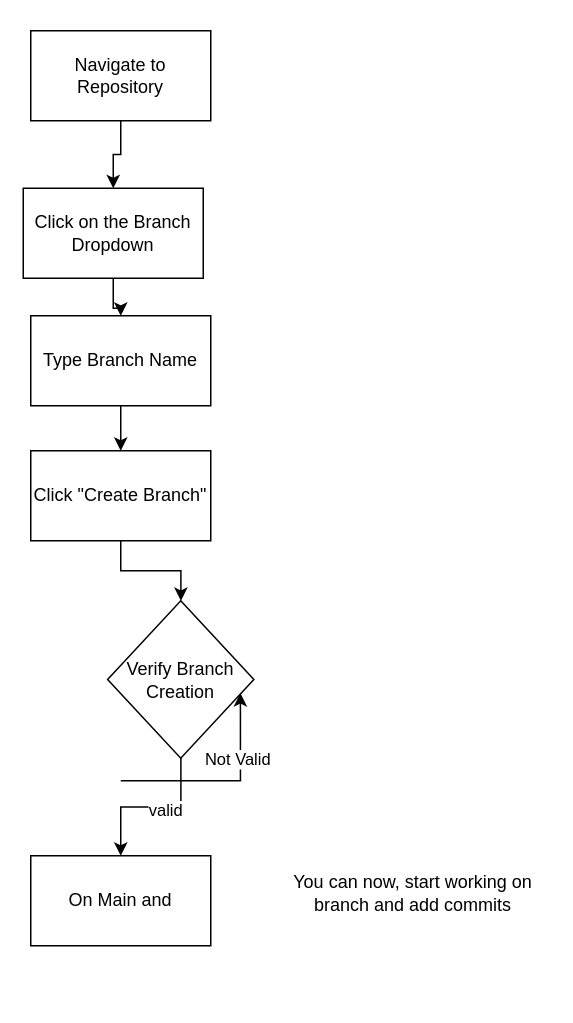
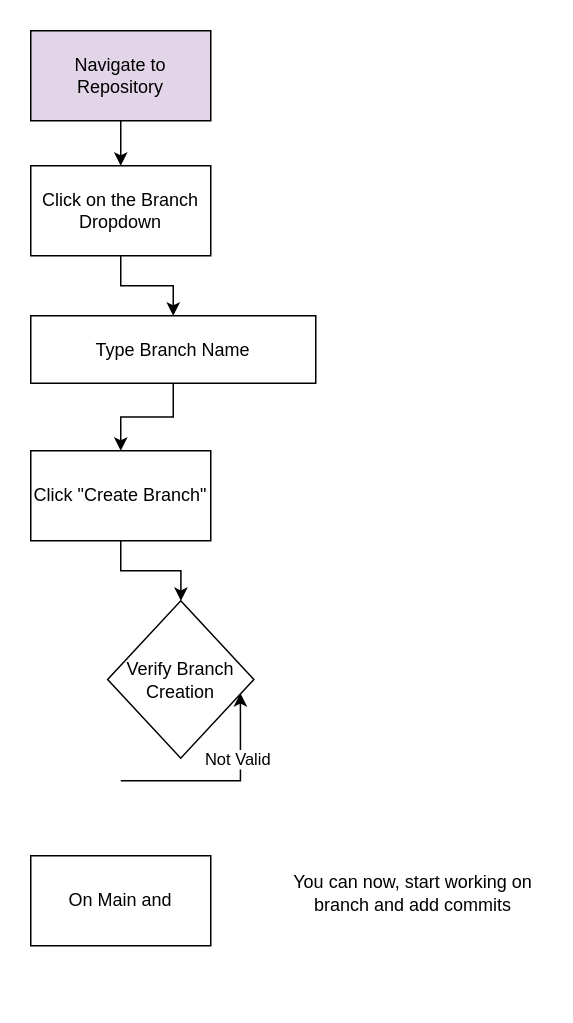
(121, 76) -> (121, 76)
(113, 233) -> (121, 211)
(121, 361) -> (173, 350)
(156, 807) -> none
